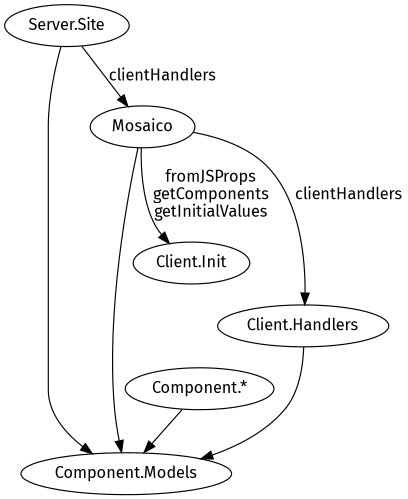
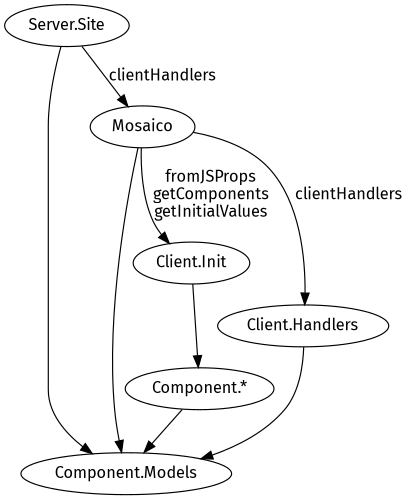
none -> (195, 320)
